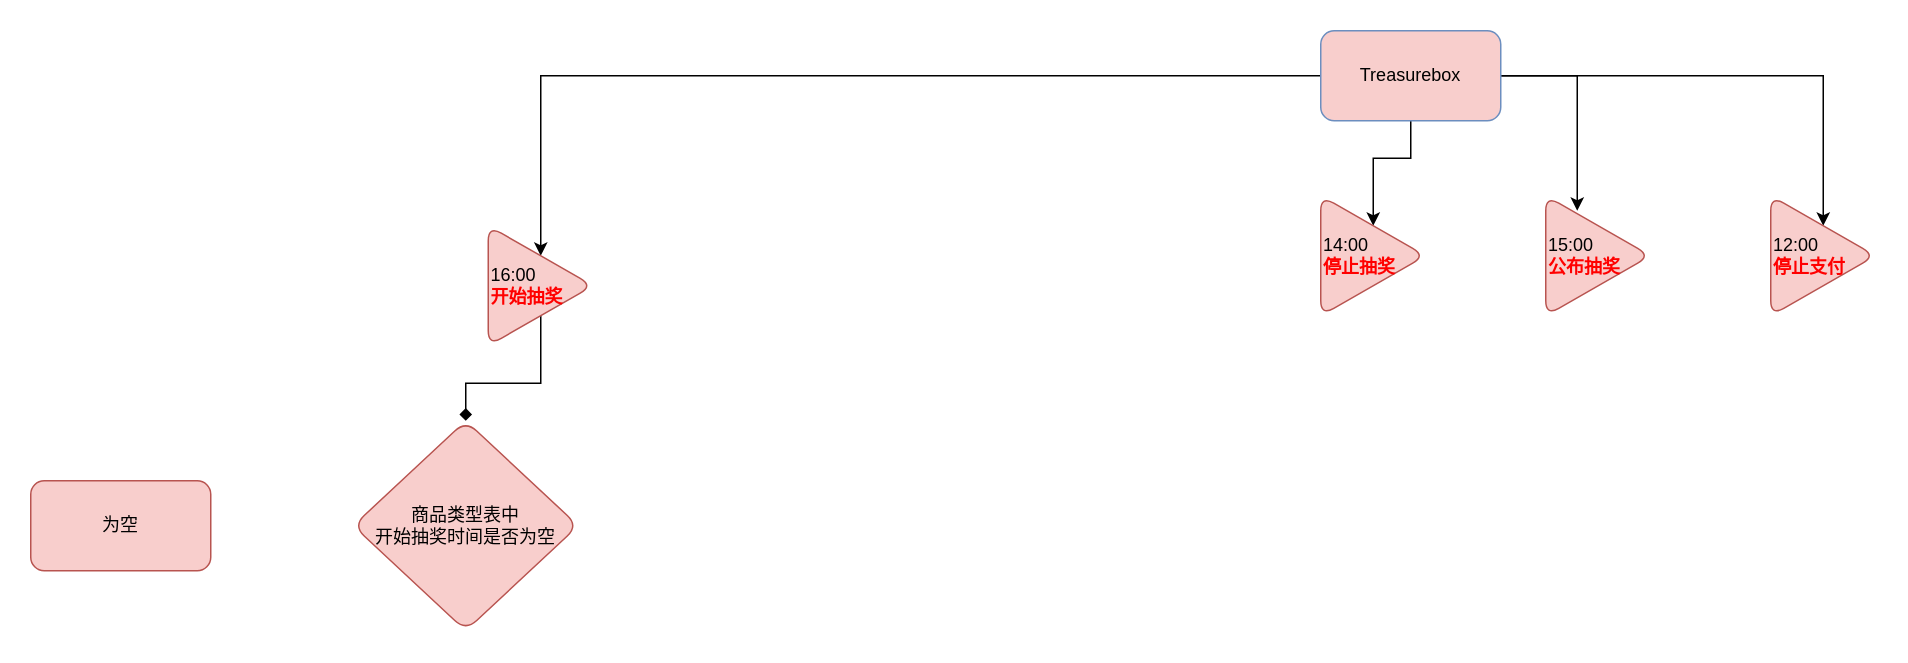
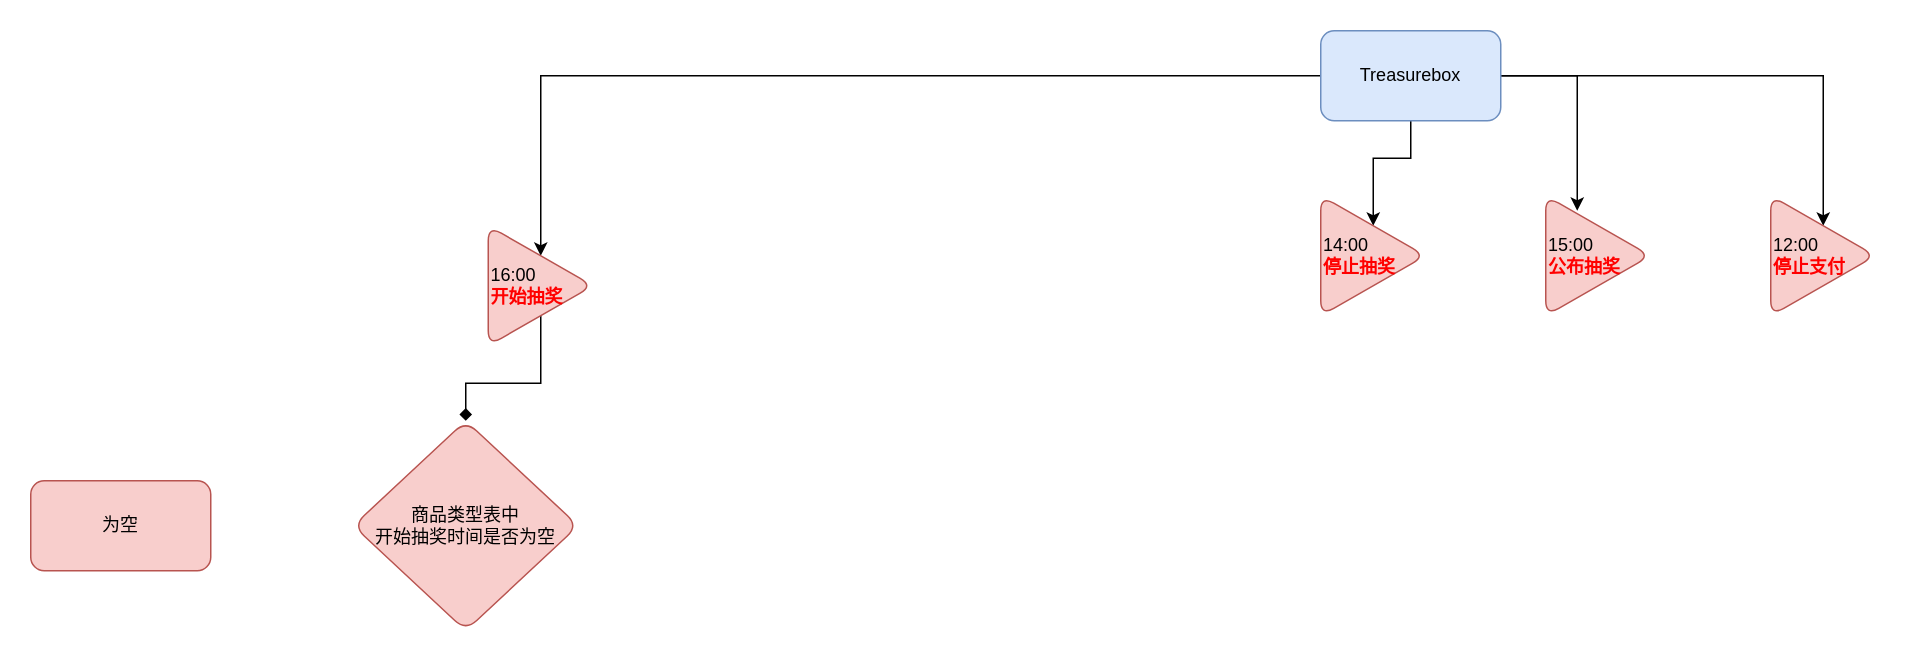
(1411, 76) -> (1411, 76)
